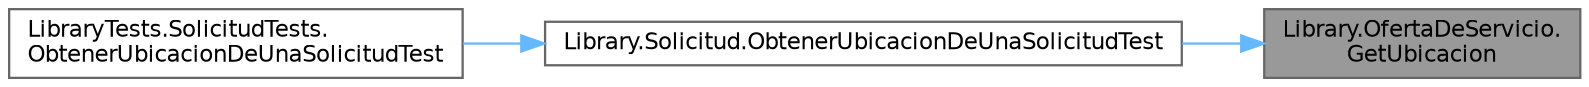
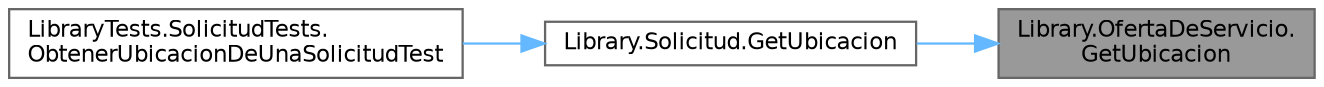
(863, 44) -> (731, 44)
